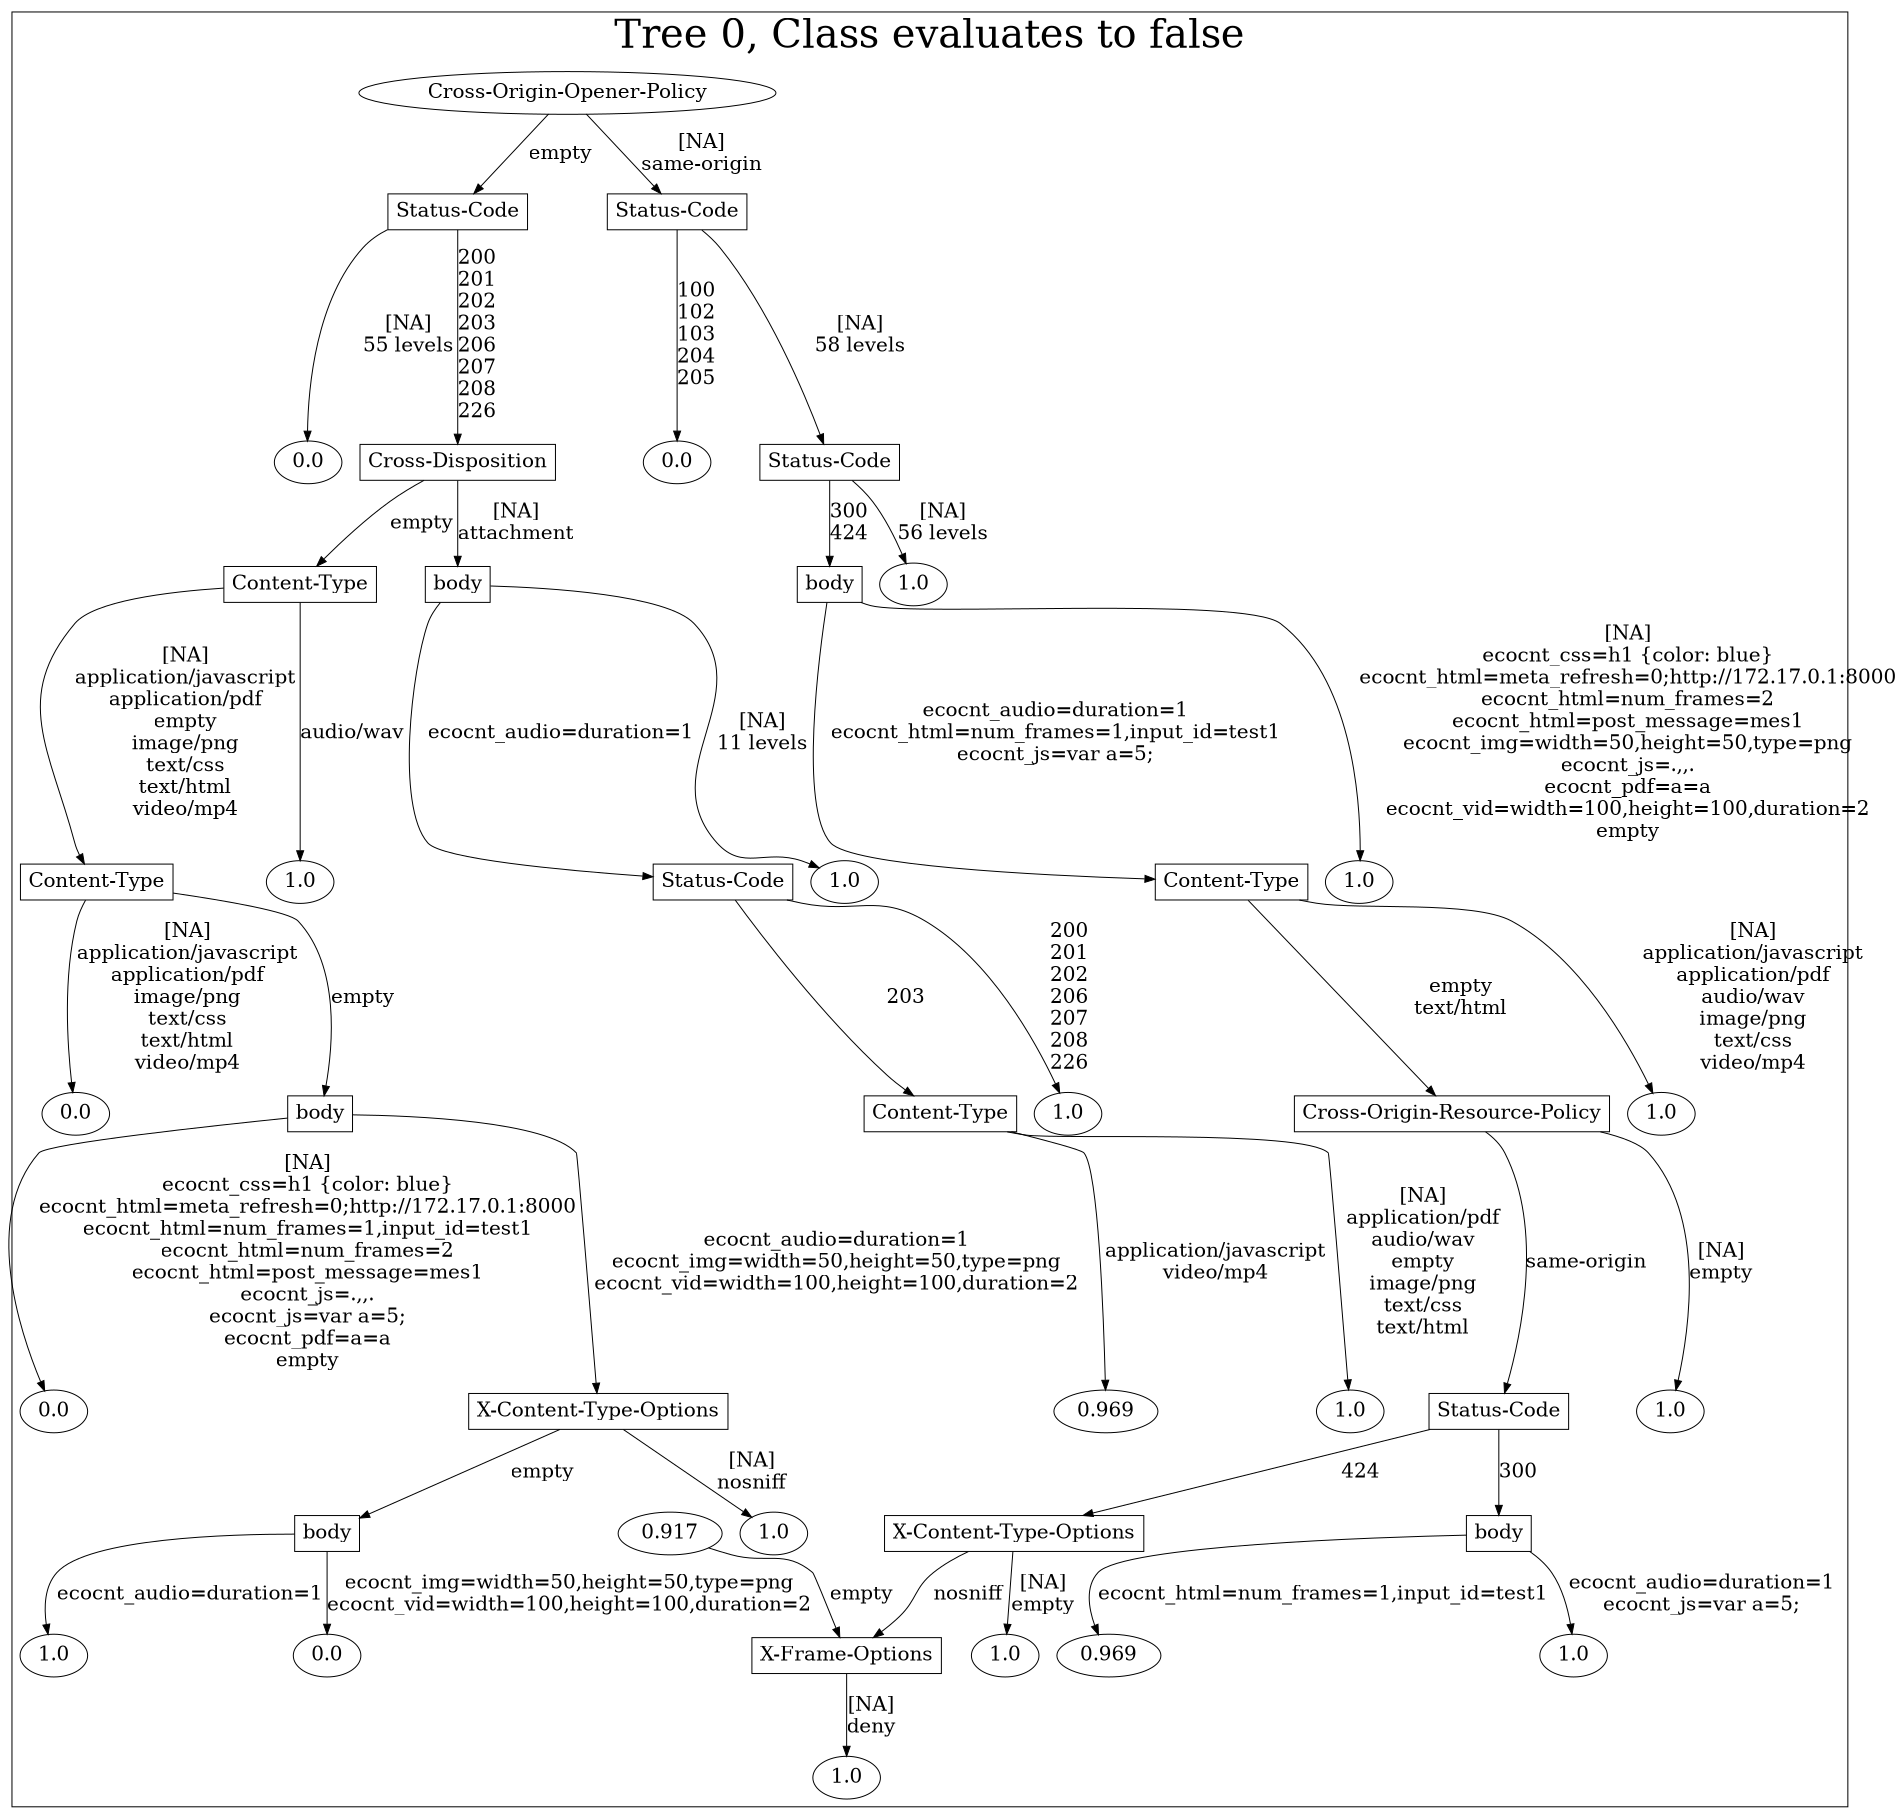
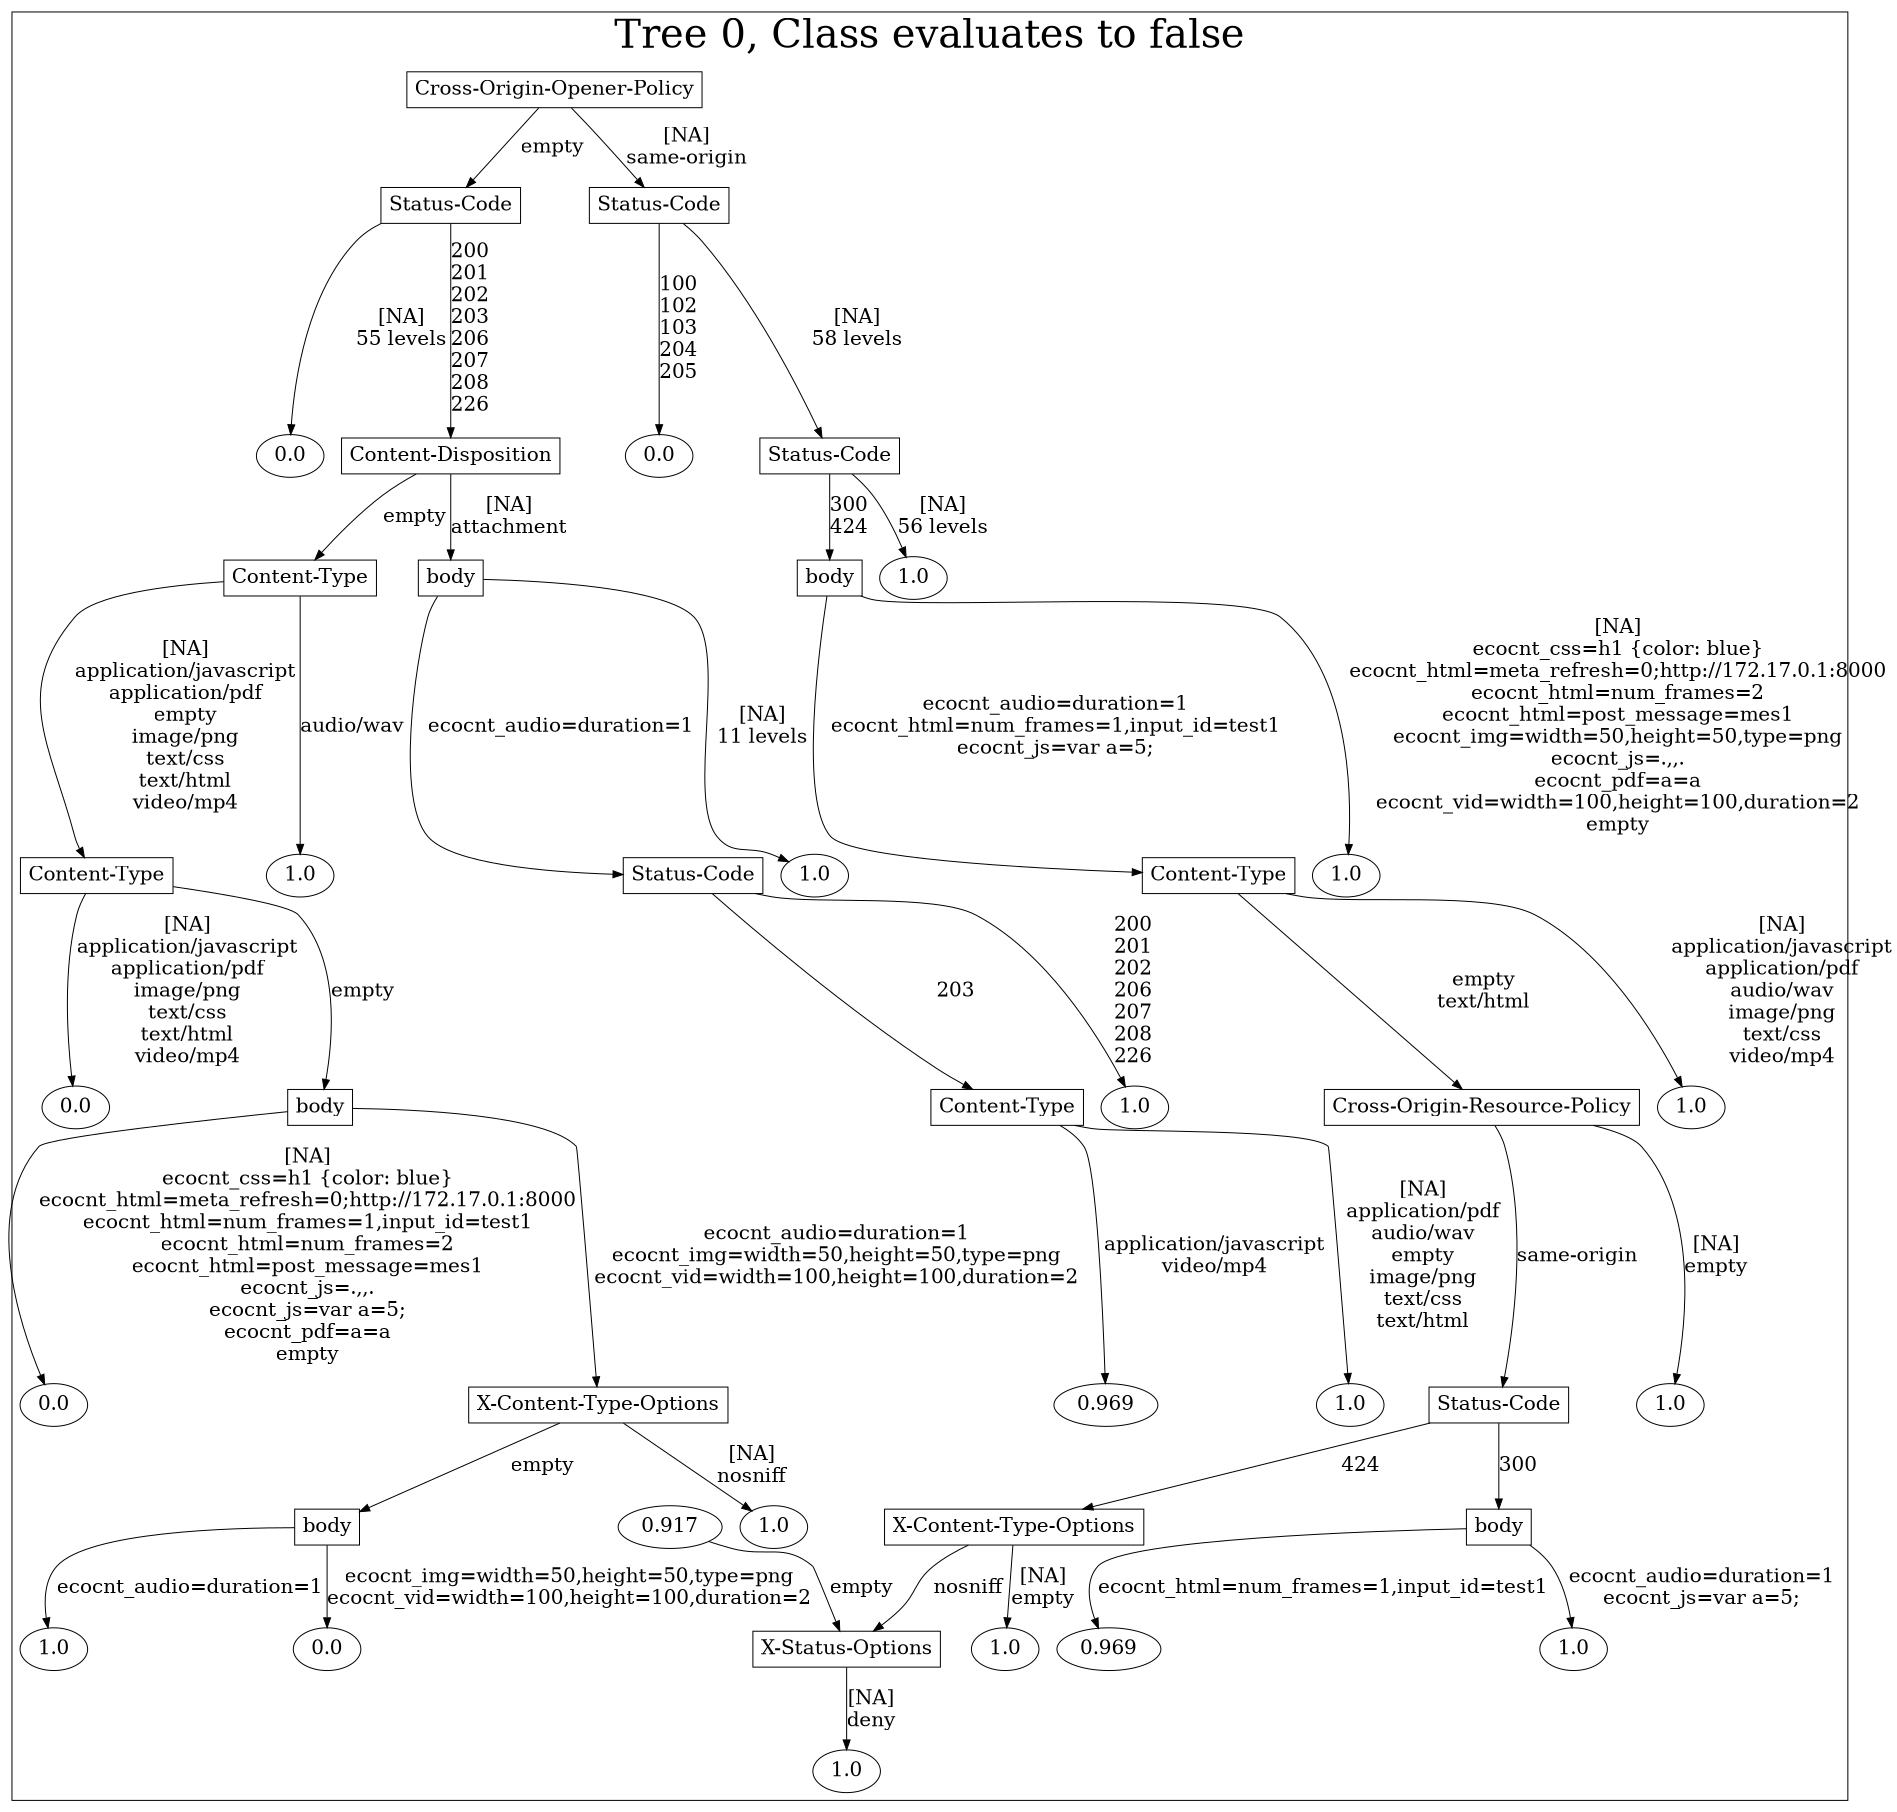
(567, 93) -> (554, 90)
(458, 462) -> (451, 456)
(847, 1656) -> (847, 1649)
